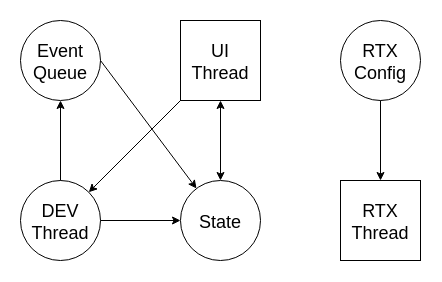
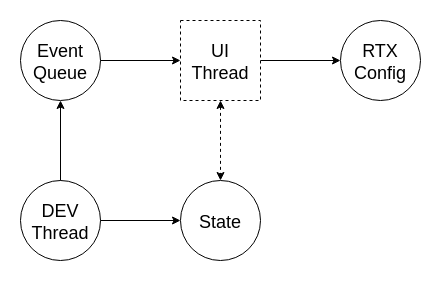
(221, 61) -> (221, 61)
(146, 122) -> (137, 61)
(381, 137) -> none
(221, 141) -> (221, 141)
(137, 144) -> (297, 61)
(381, 221) -> none
